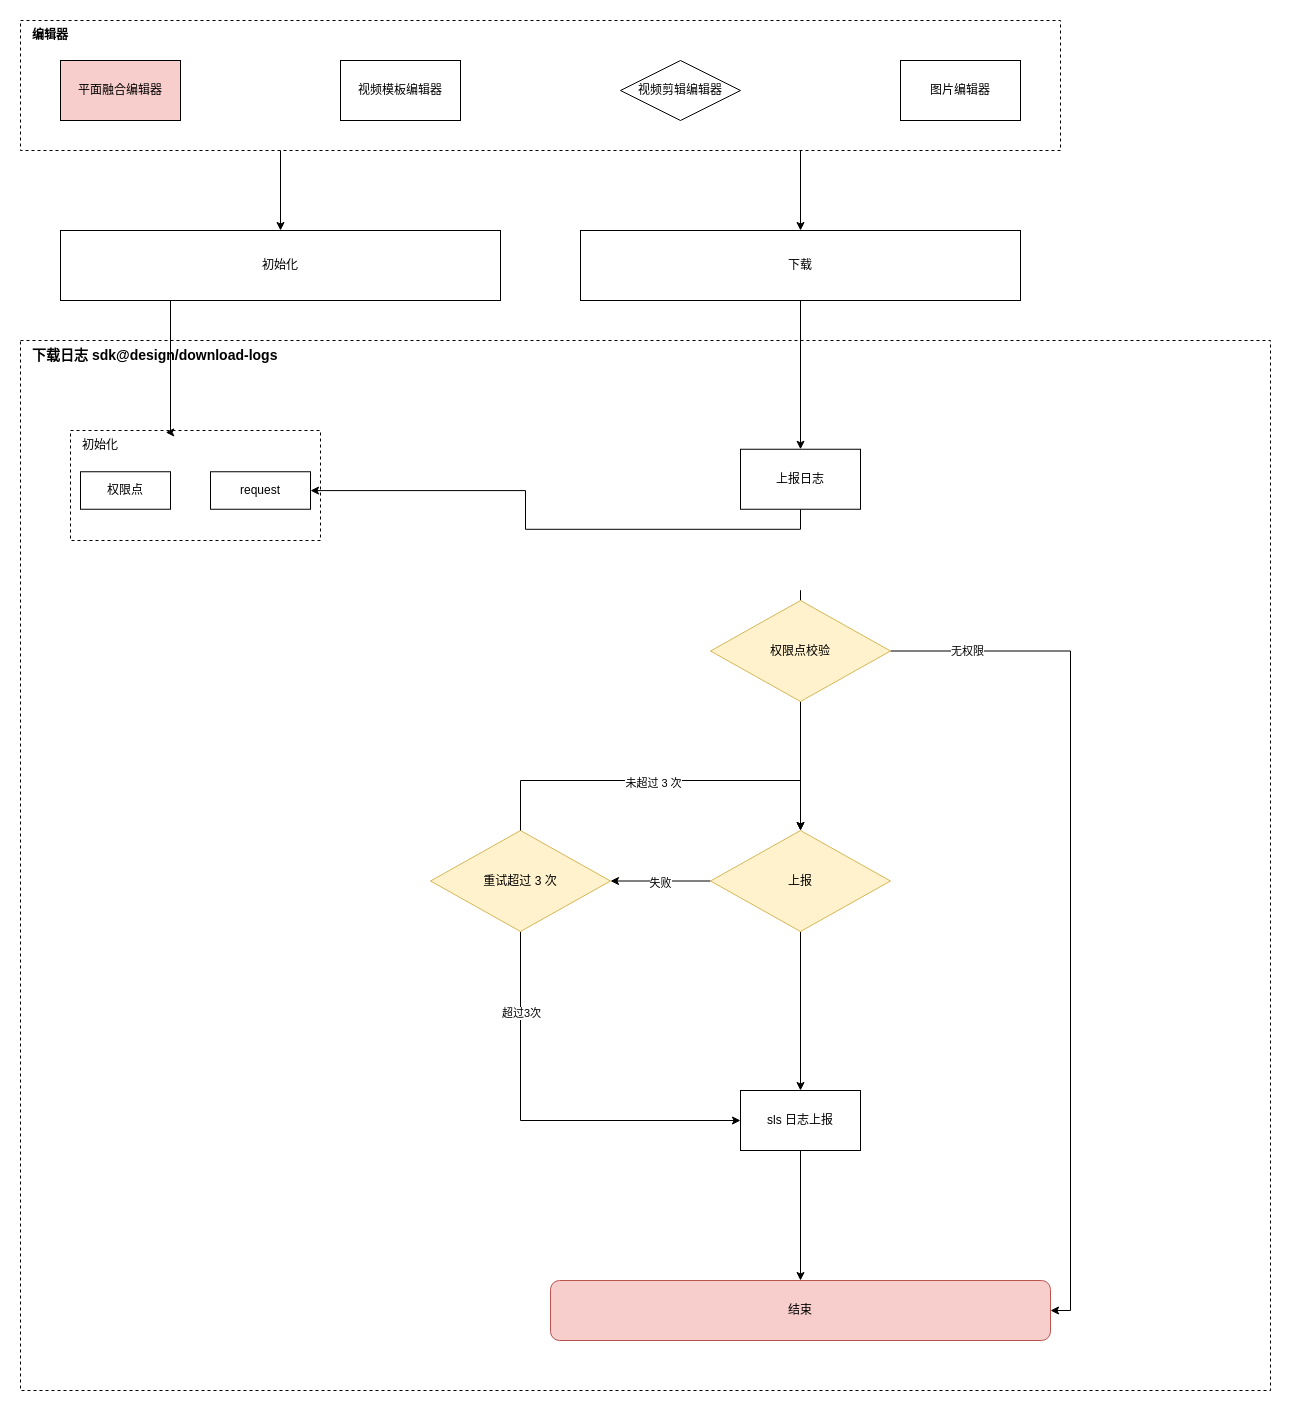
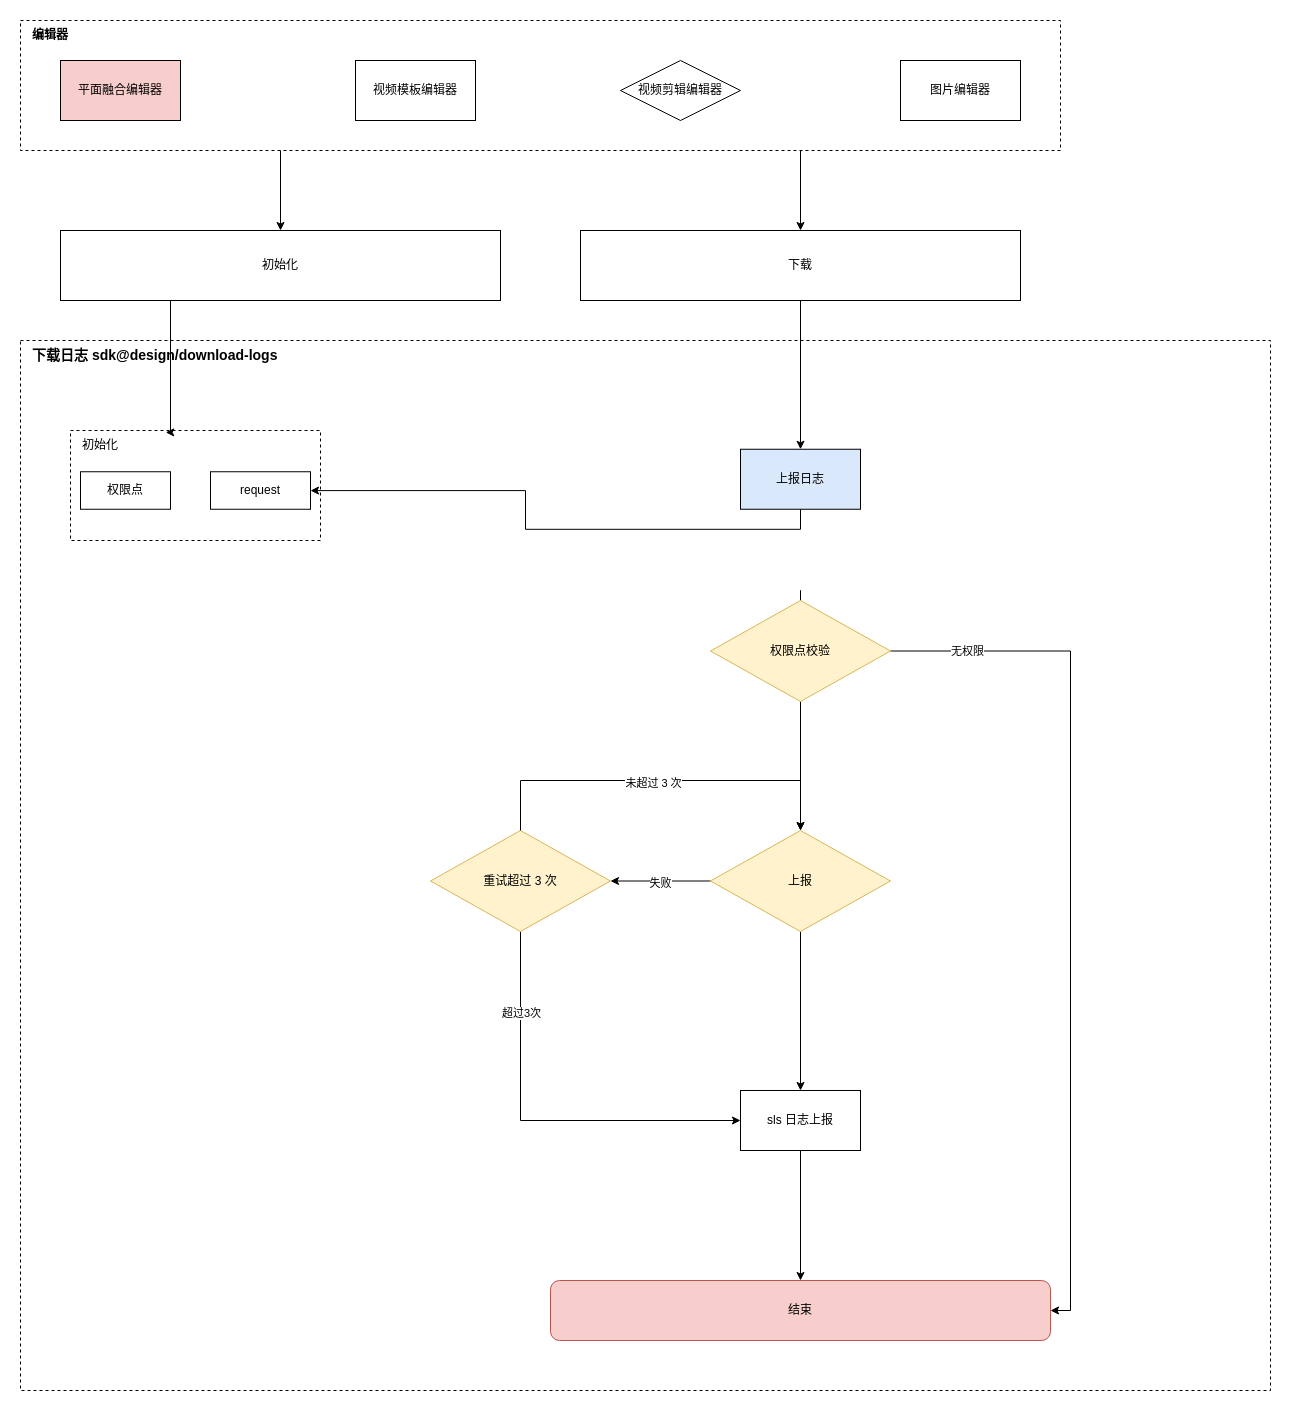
(401, 91) -> (416, 91)
(801, 479) -> (801, 479)
